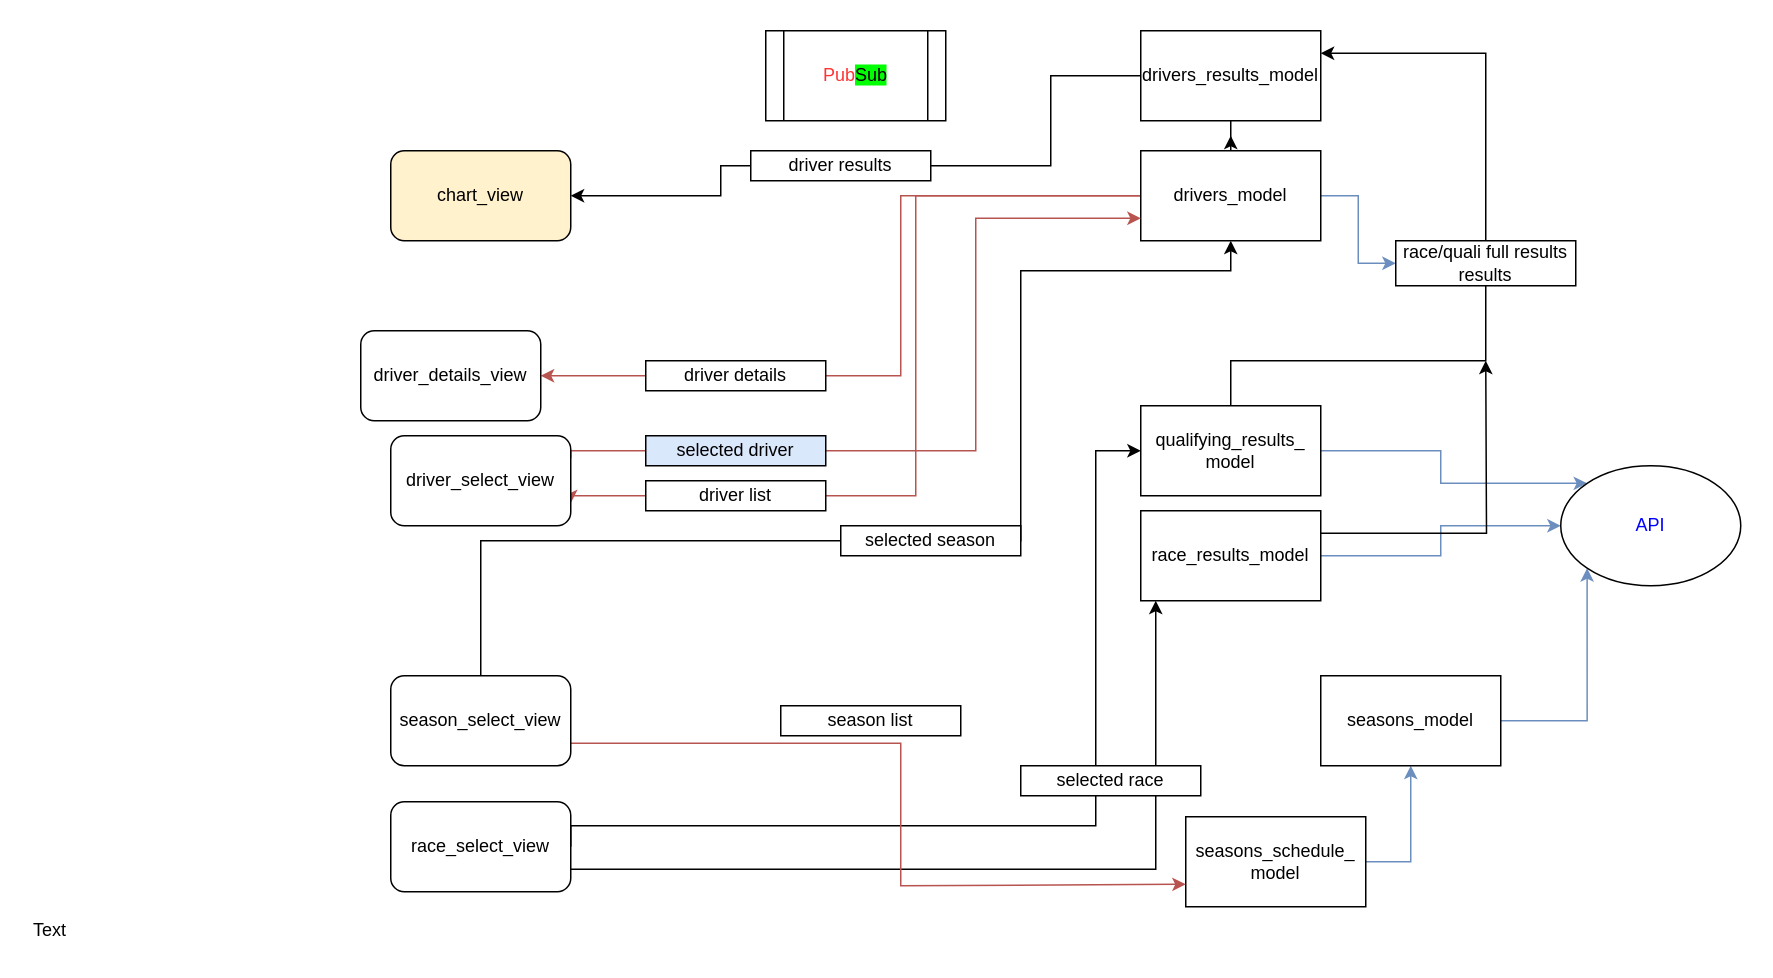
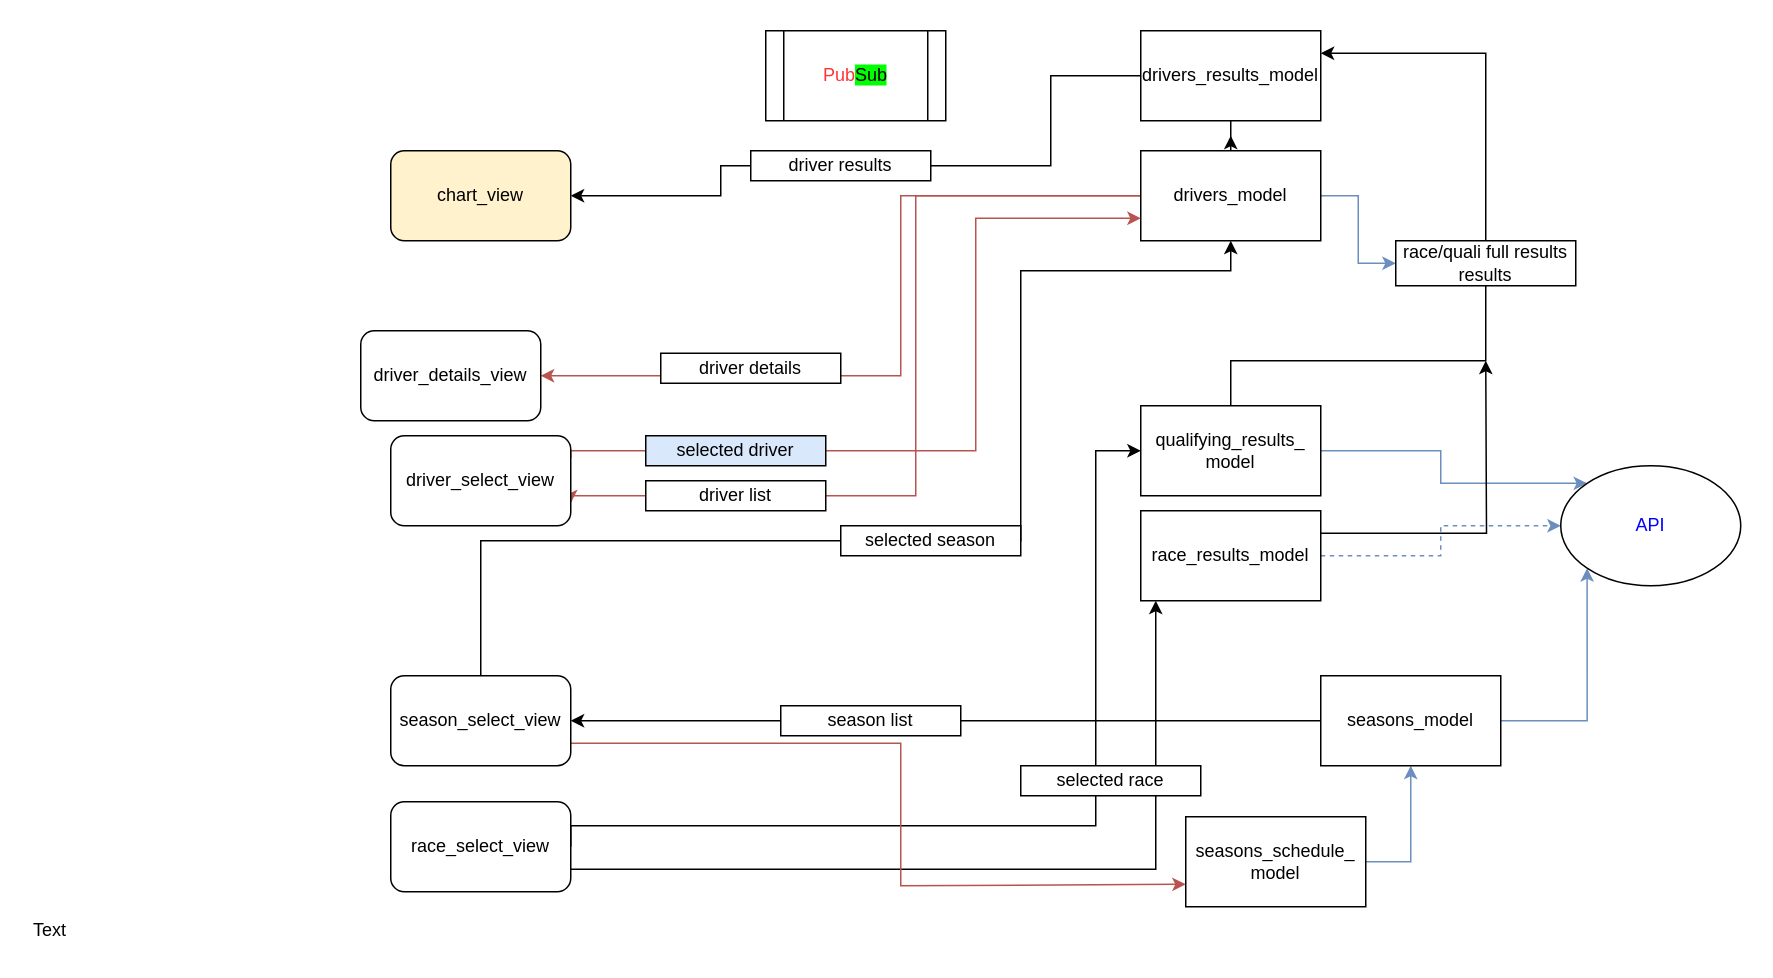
(736, 376) -> (751, 368)
(1392, 556) -> (1392, 556)
none -> (1141, 721)
